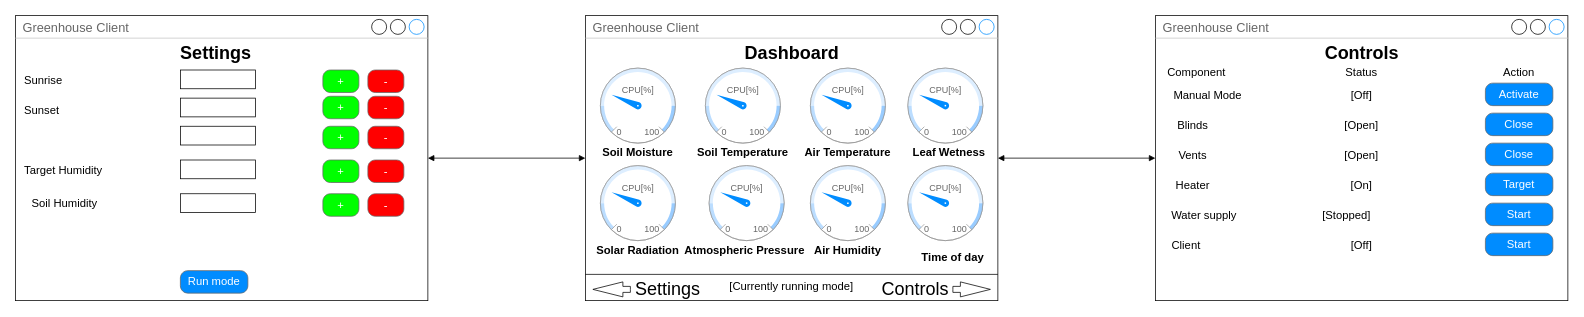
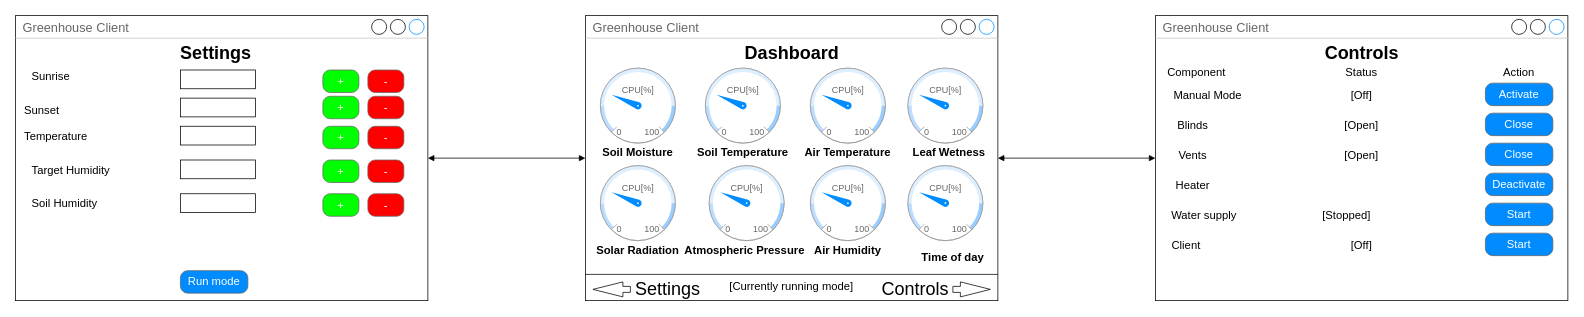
(60, 79) -> (68, 75)
none -> (60, 135)
(68, 169) -> (75, 169)
(1362, 184) -> none
(1519, 184) -> (1519, 184)
